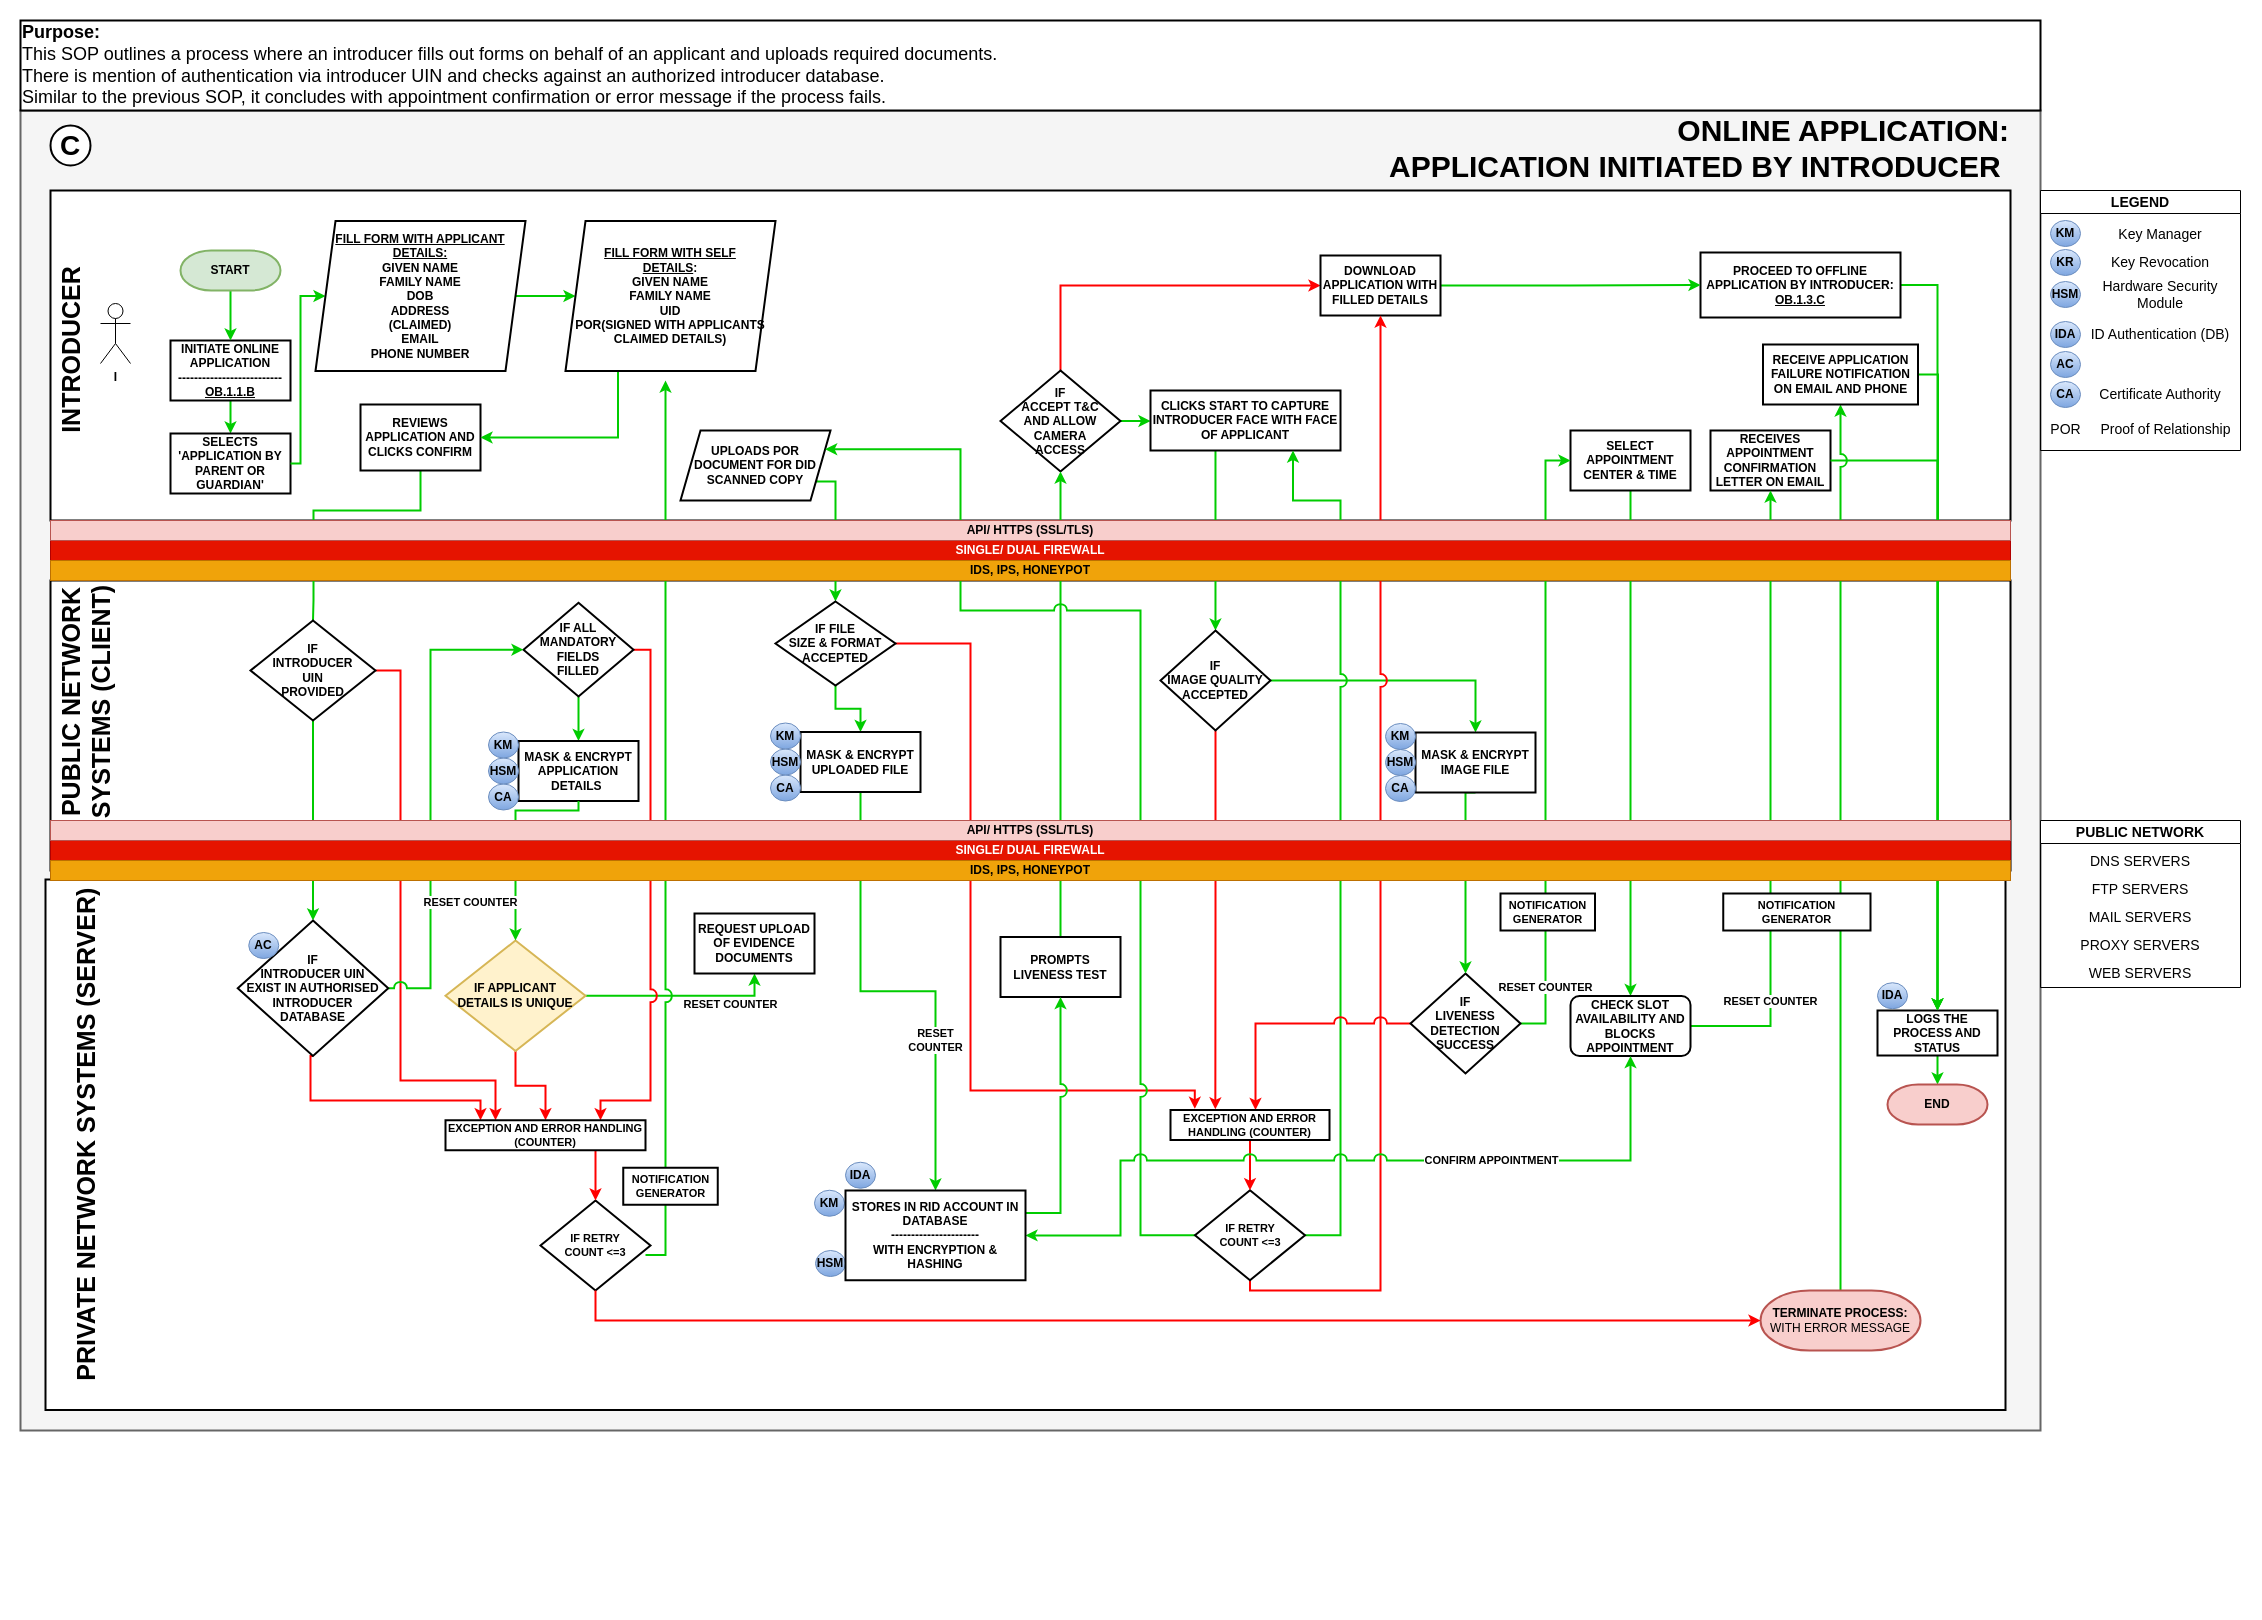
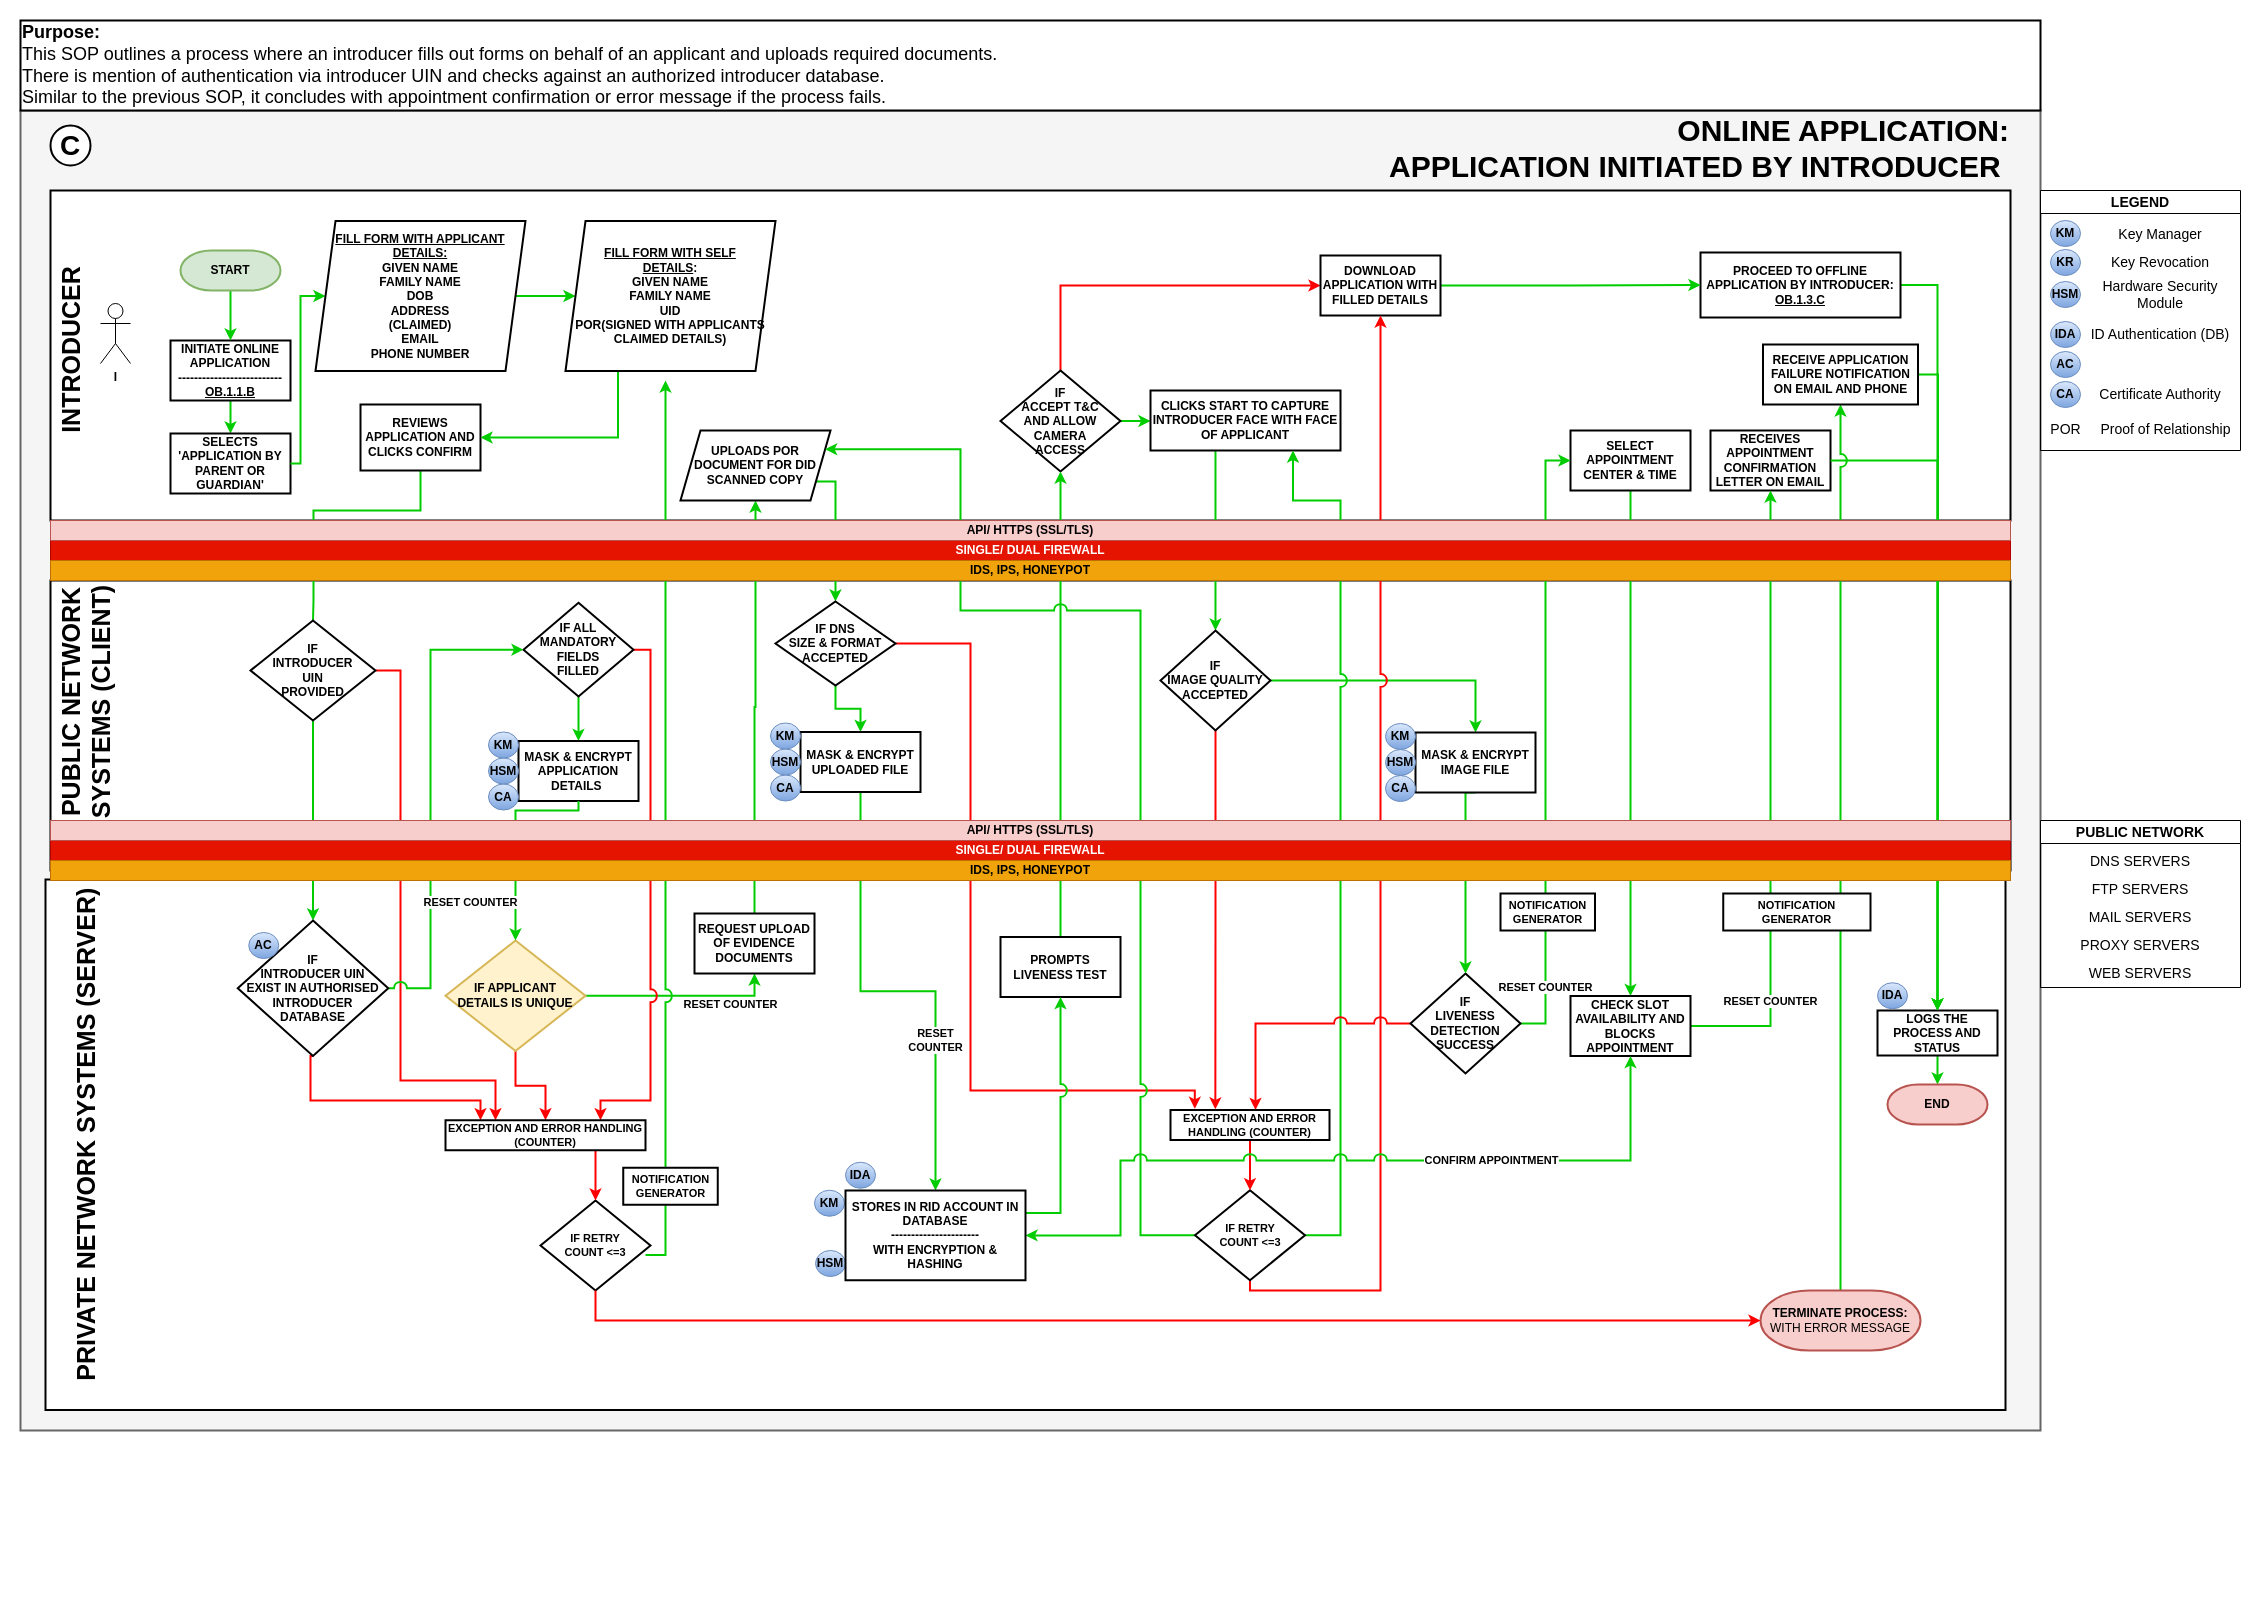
(836, 644) -> (836, 644)
none -> (756, 701)
(1631, 1026) -> (1631, 1026)
